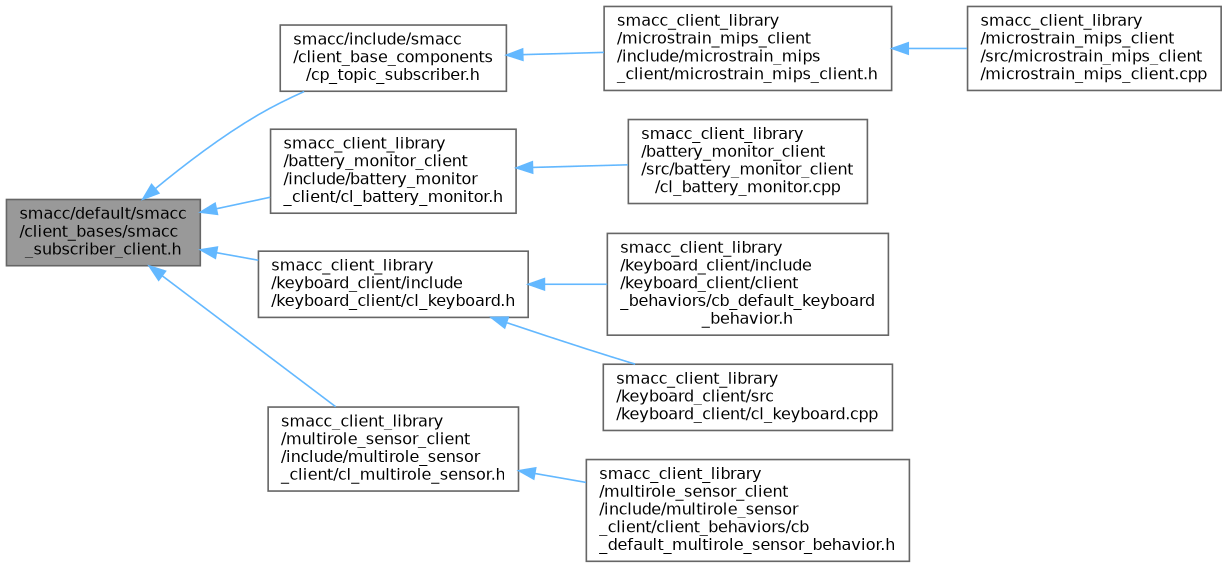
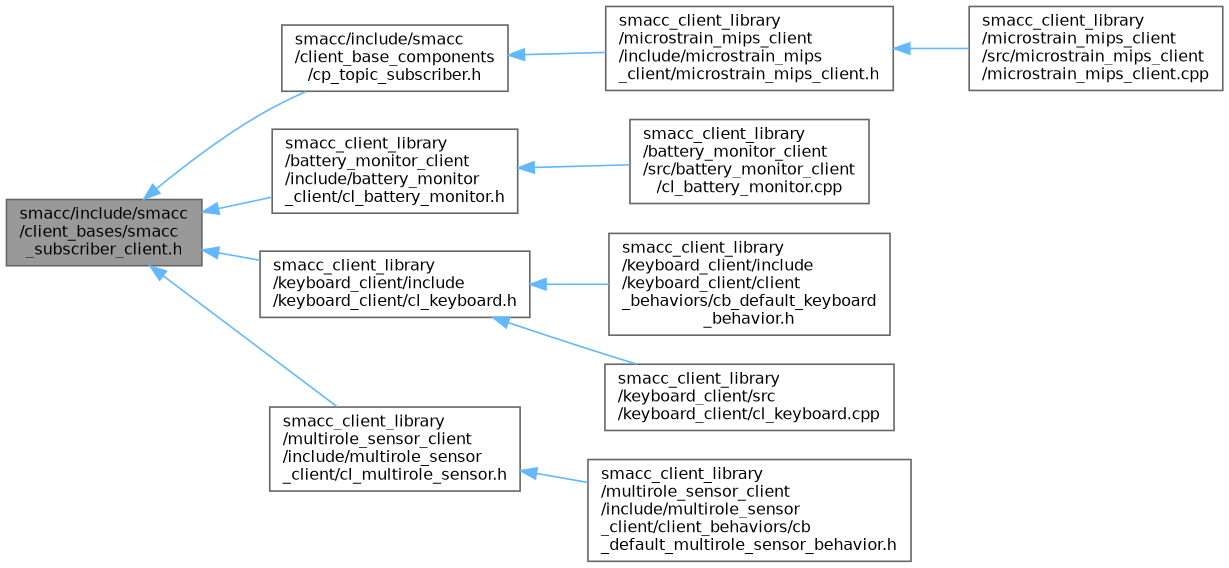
(103, 233) -> (104, 233)
